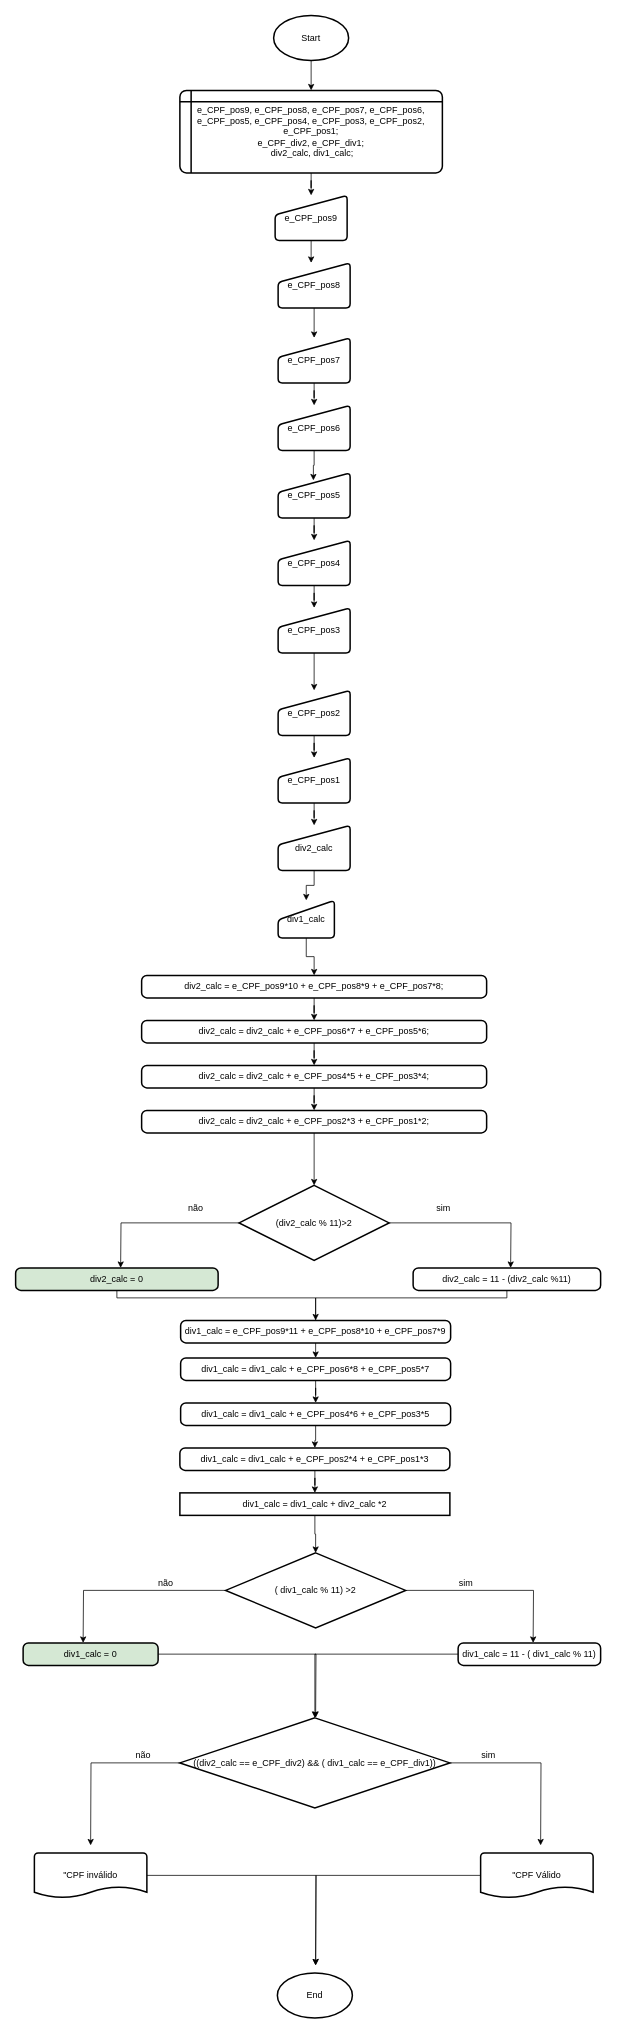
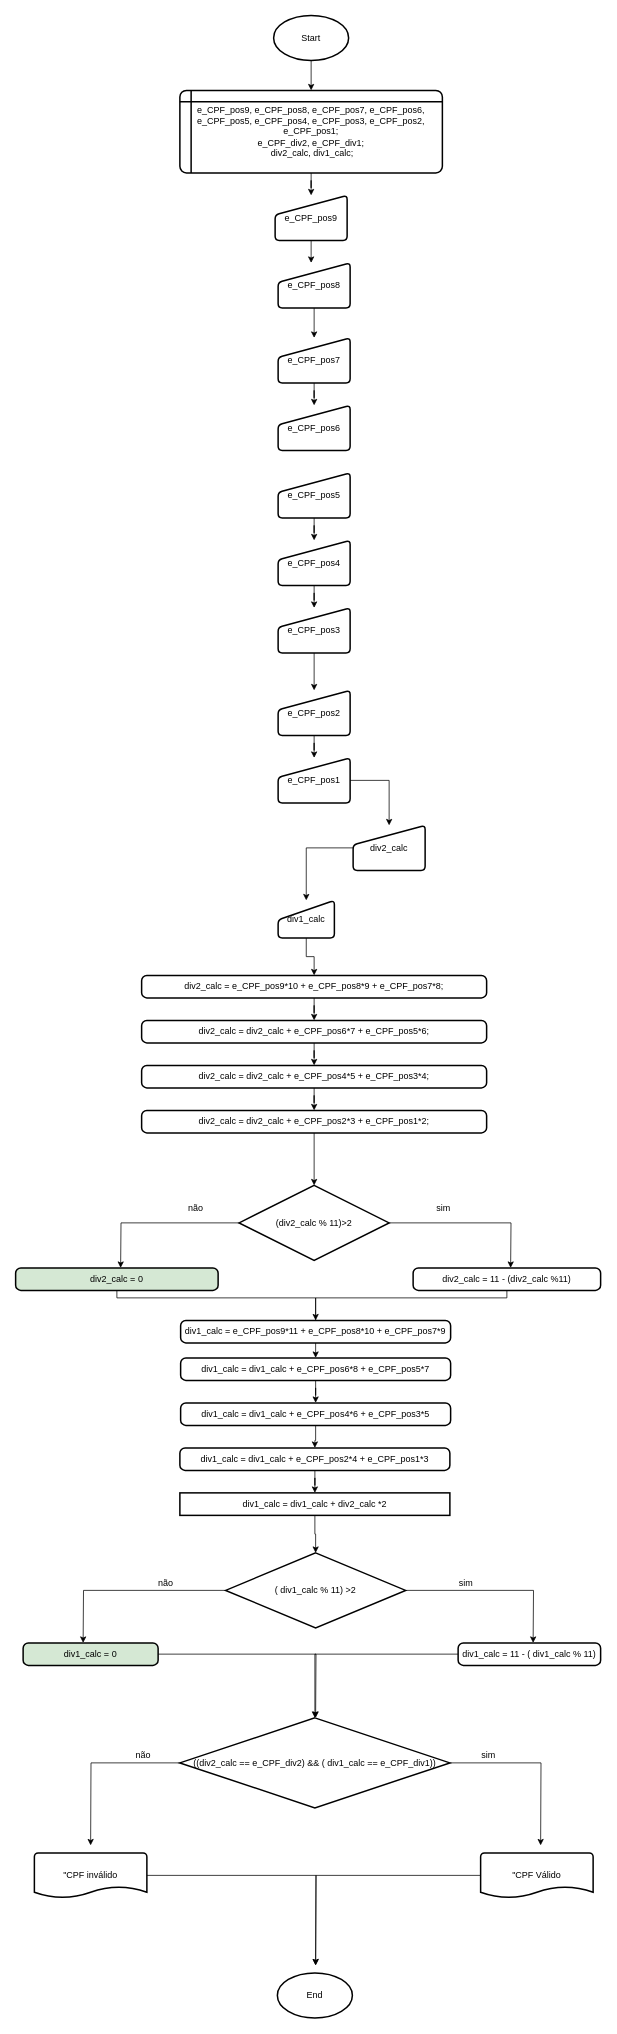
(313, 468) -> none
(314, 848) -> (389, 848)
